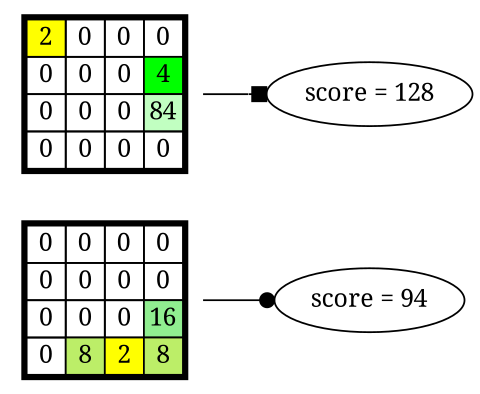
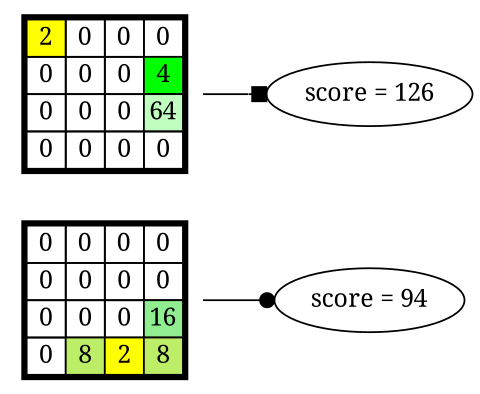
(369, 94) -> (369, 94)
(163, 112) -> (163, 112)
